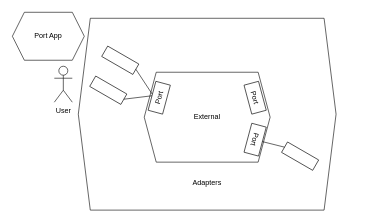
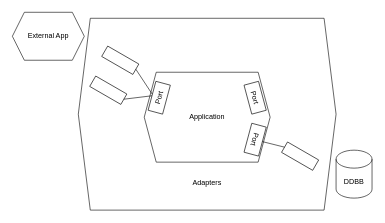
(48, 36) -> (48, 36)
(63, 84) -> none
(207, 117) -> (207, 117)
none -> (354, 174)
